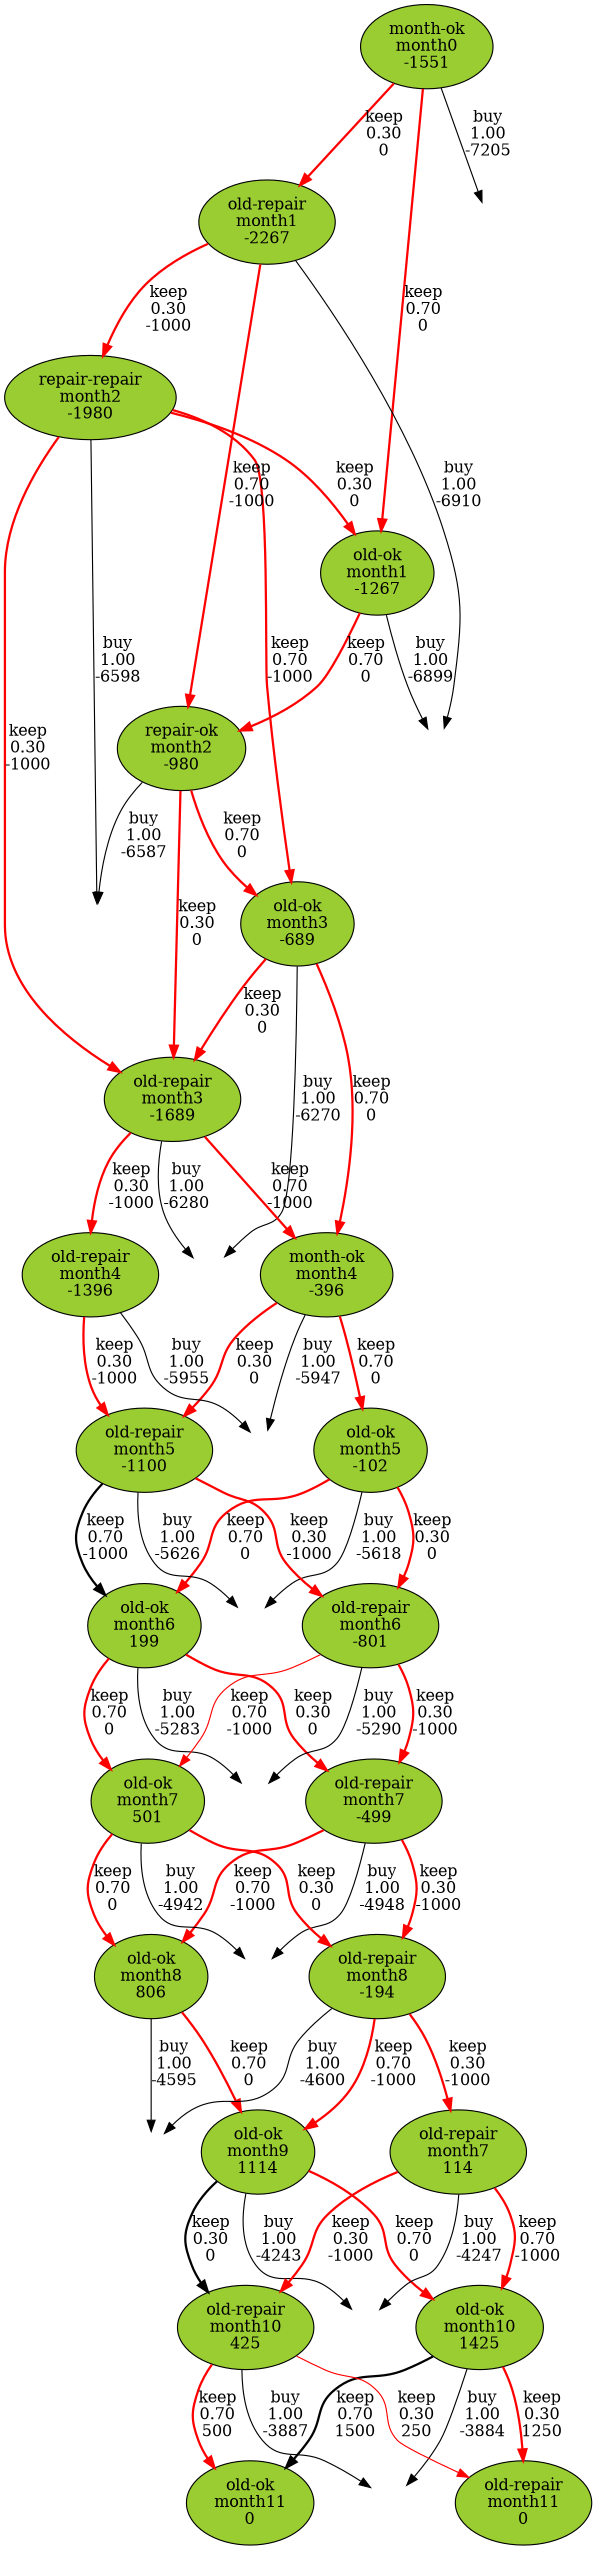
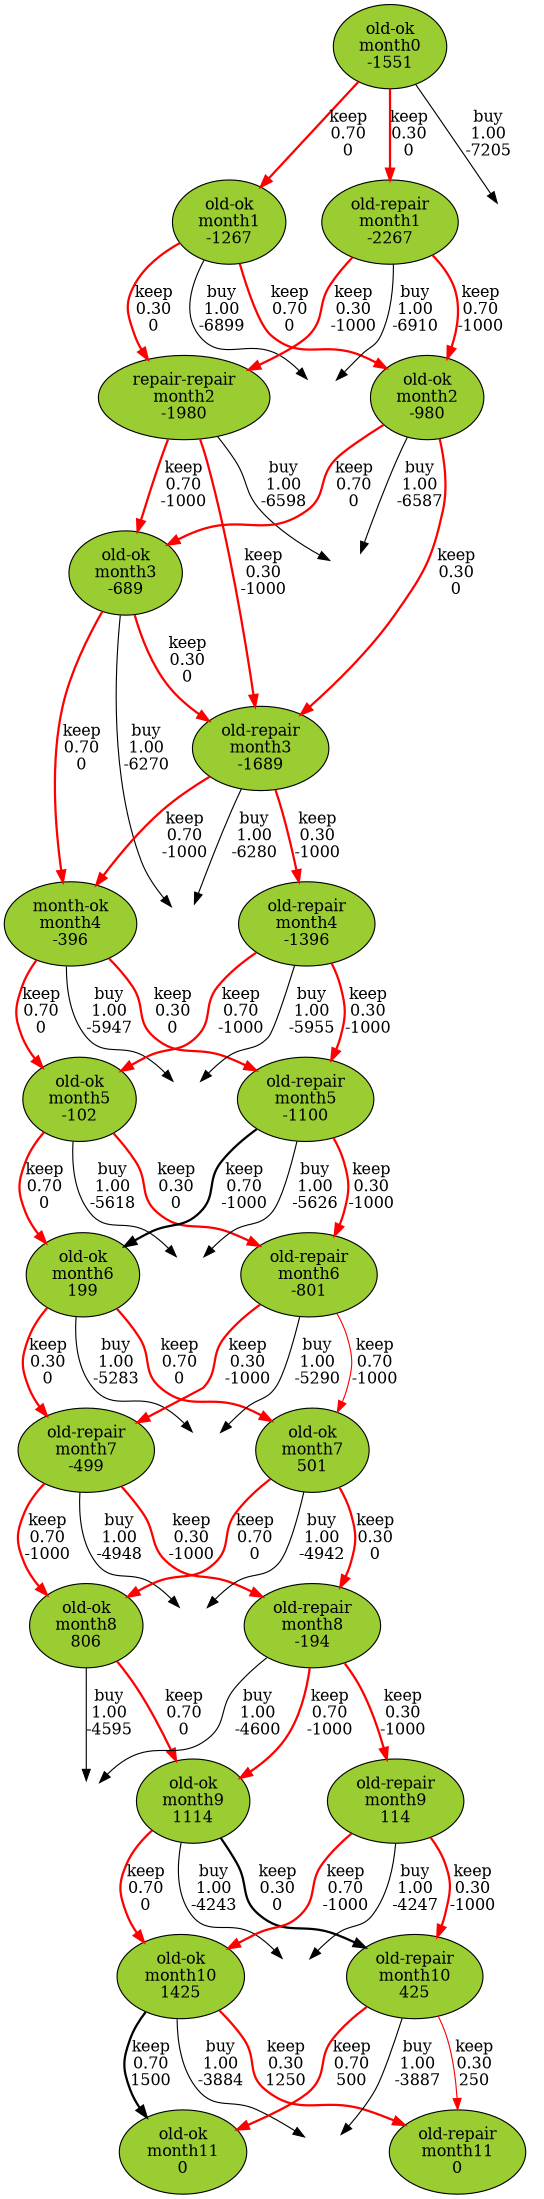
(427, 47) -> (390, 47)
(271, 451) -> (133, 288)
(182, 748) -> (427, 398)
none -> (206, 1022)
(458, 2152) -> (396, 1801)
